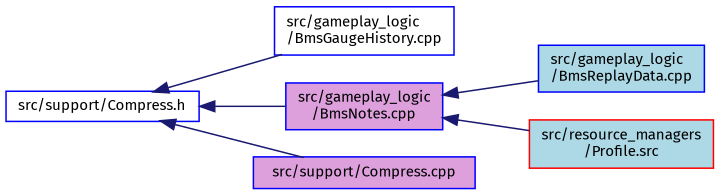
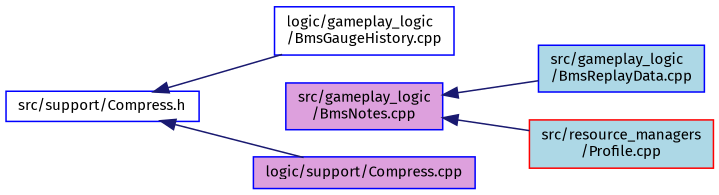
(364, 31) -> (364, 31)
(250, 106) -> none
(621, 144) -> (621, 144)
(364, 173) -> (364, 173)
